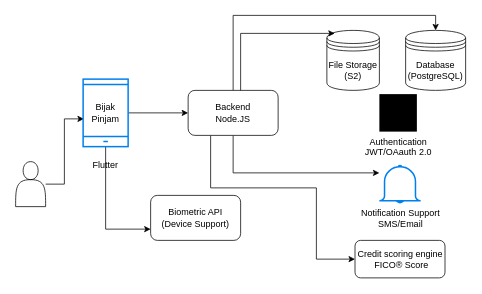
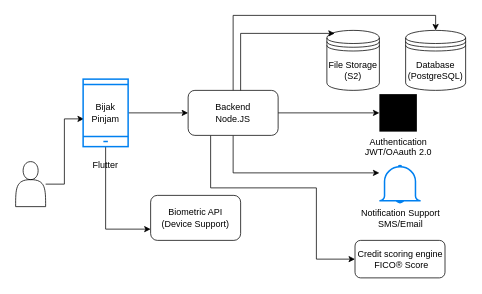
none -> (372, 113)
